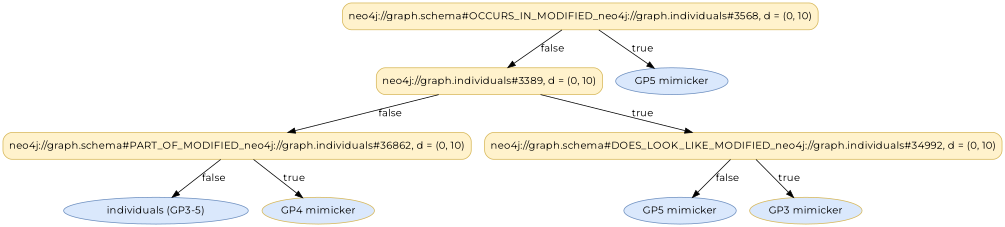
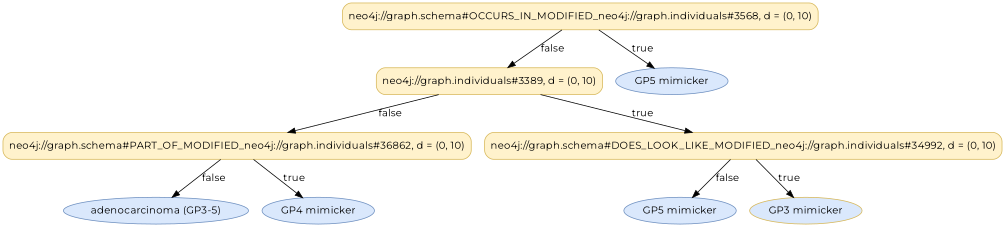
(156, 211) -> (156, 211)
(318, 211) -> (318, 211)
